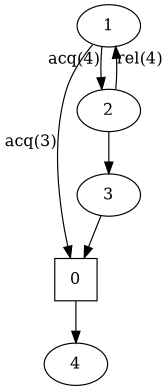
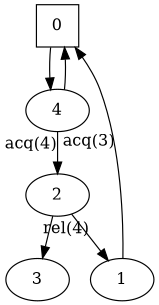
(101, 62) -> (58, 147)
(95, 231) -> (65, 75)
